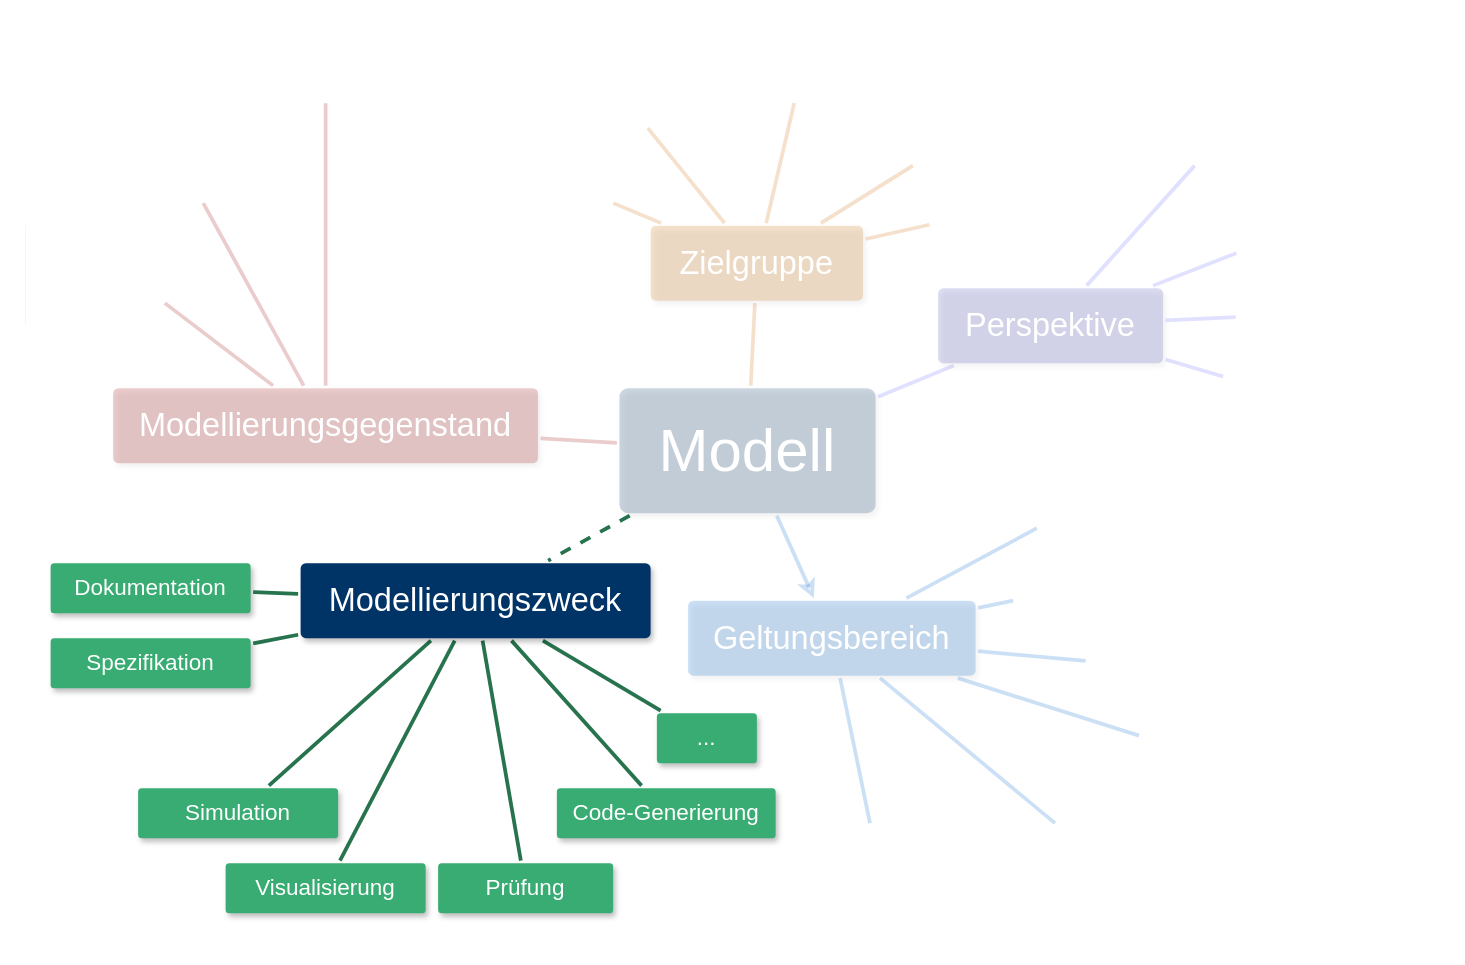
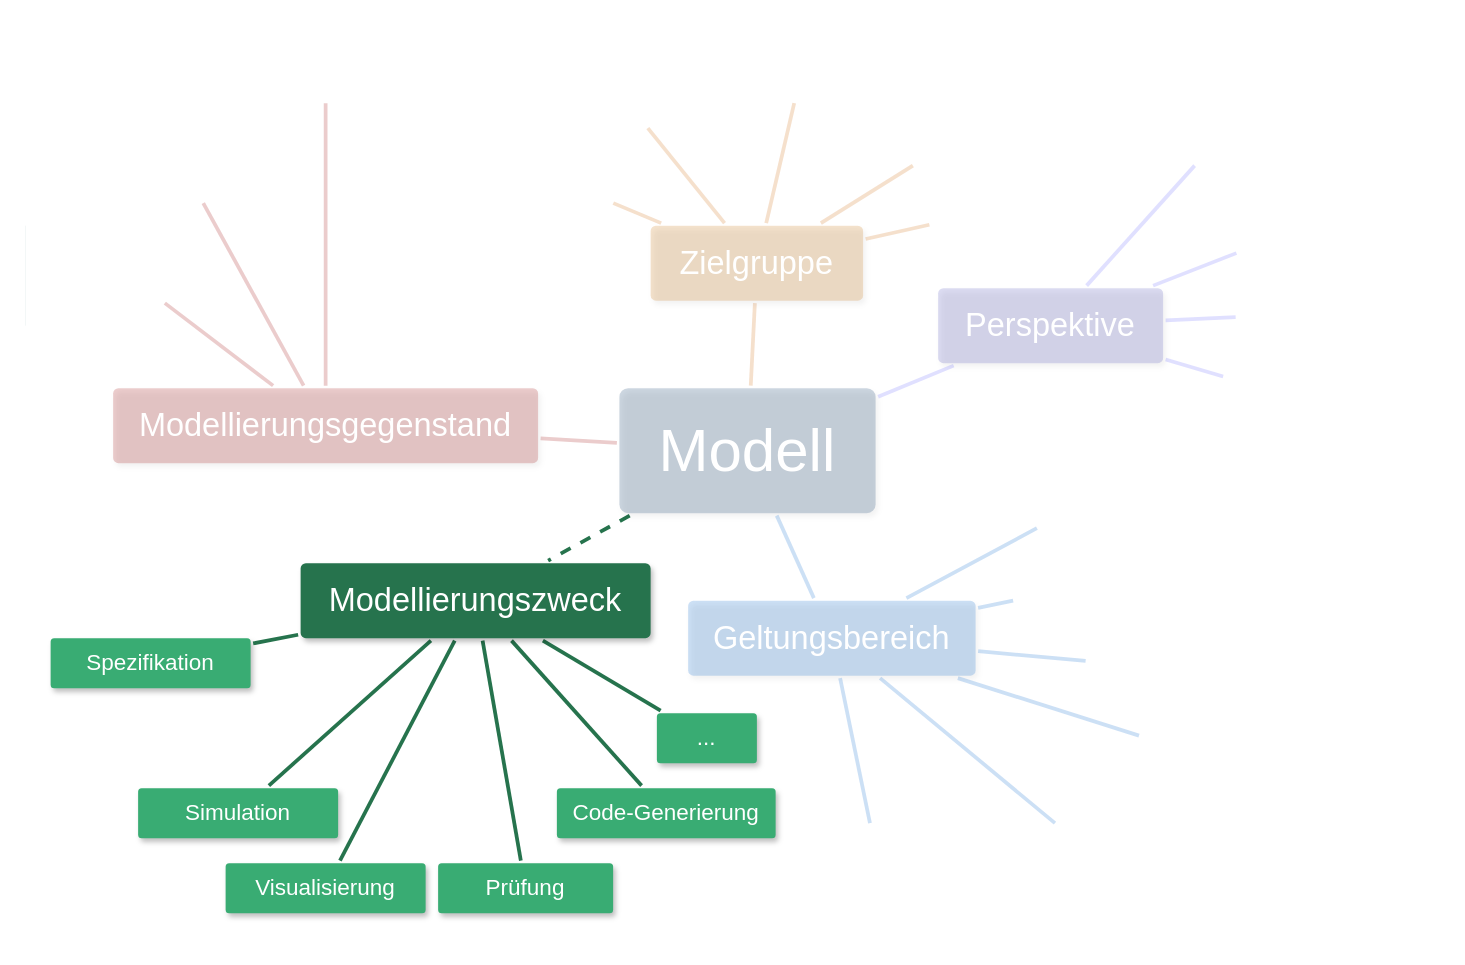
(807, 584) -> (810, 590)
(151, 588) -> none
(276, 593) -> none
(476, 601) -> (476, 601)
